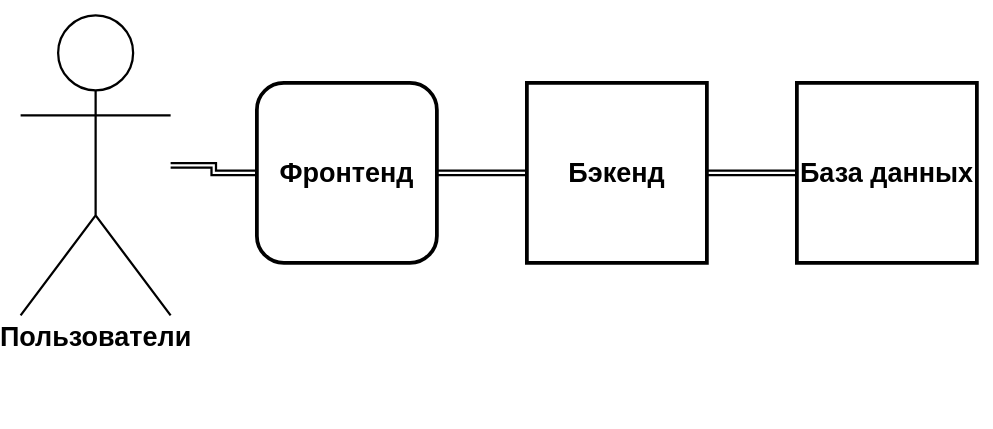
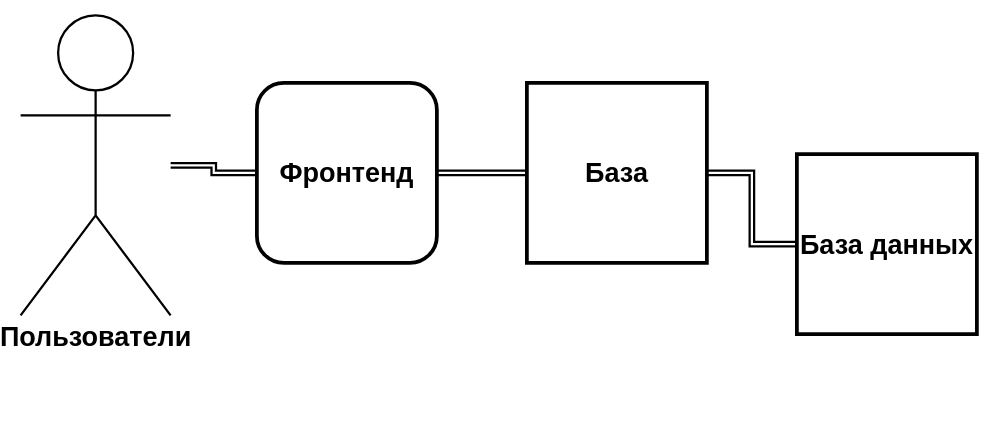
(617, 173) -> (617, 173)
(887, 173) -> (887, 244)
